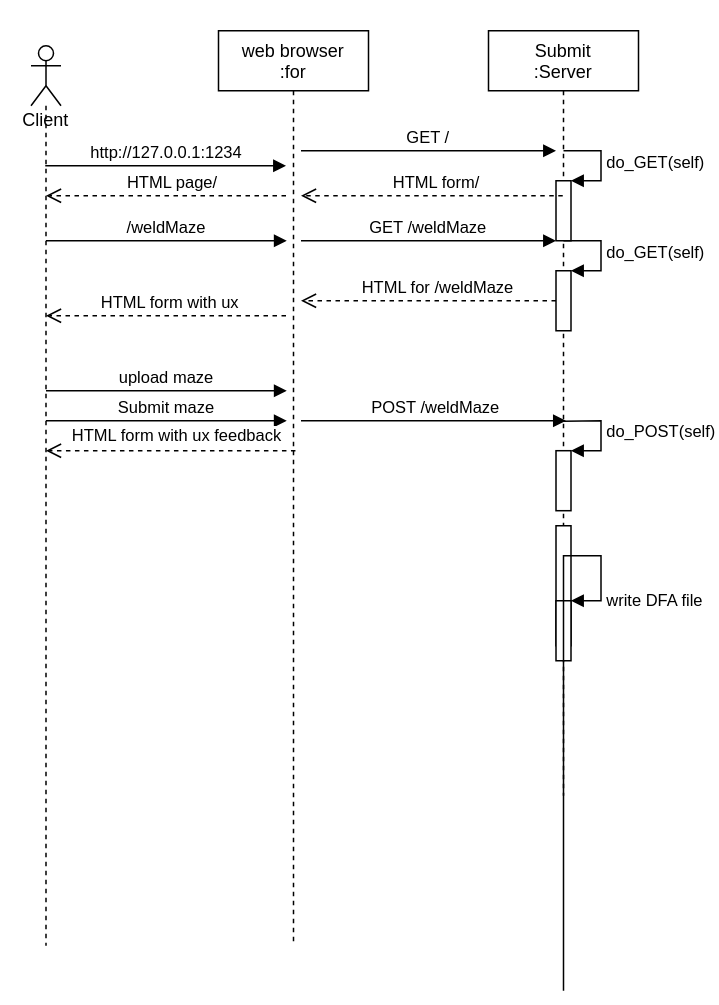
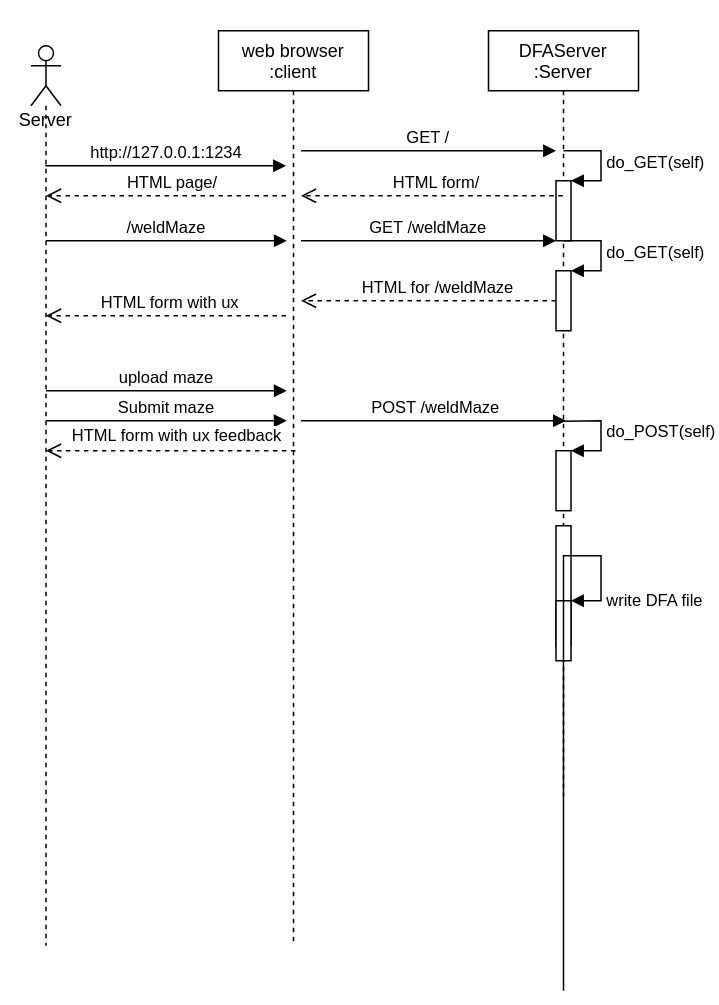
(293, 51) -> (293, 51)
(563, 51) -> (563, 51)
(46, 132) -> (46, 143)
